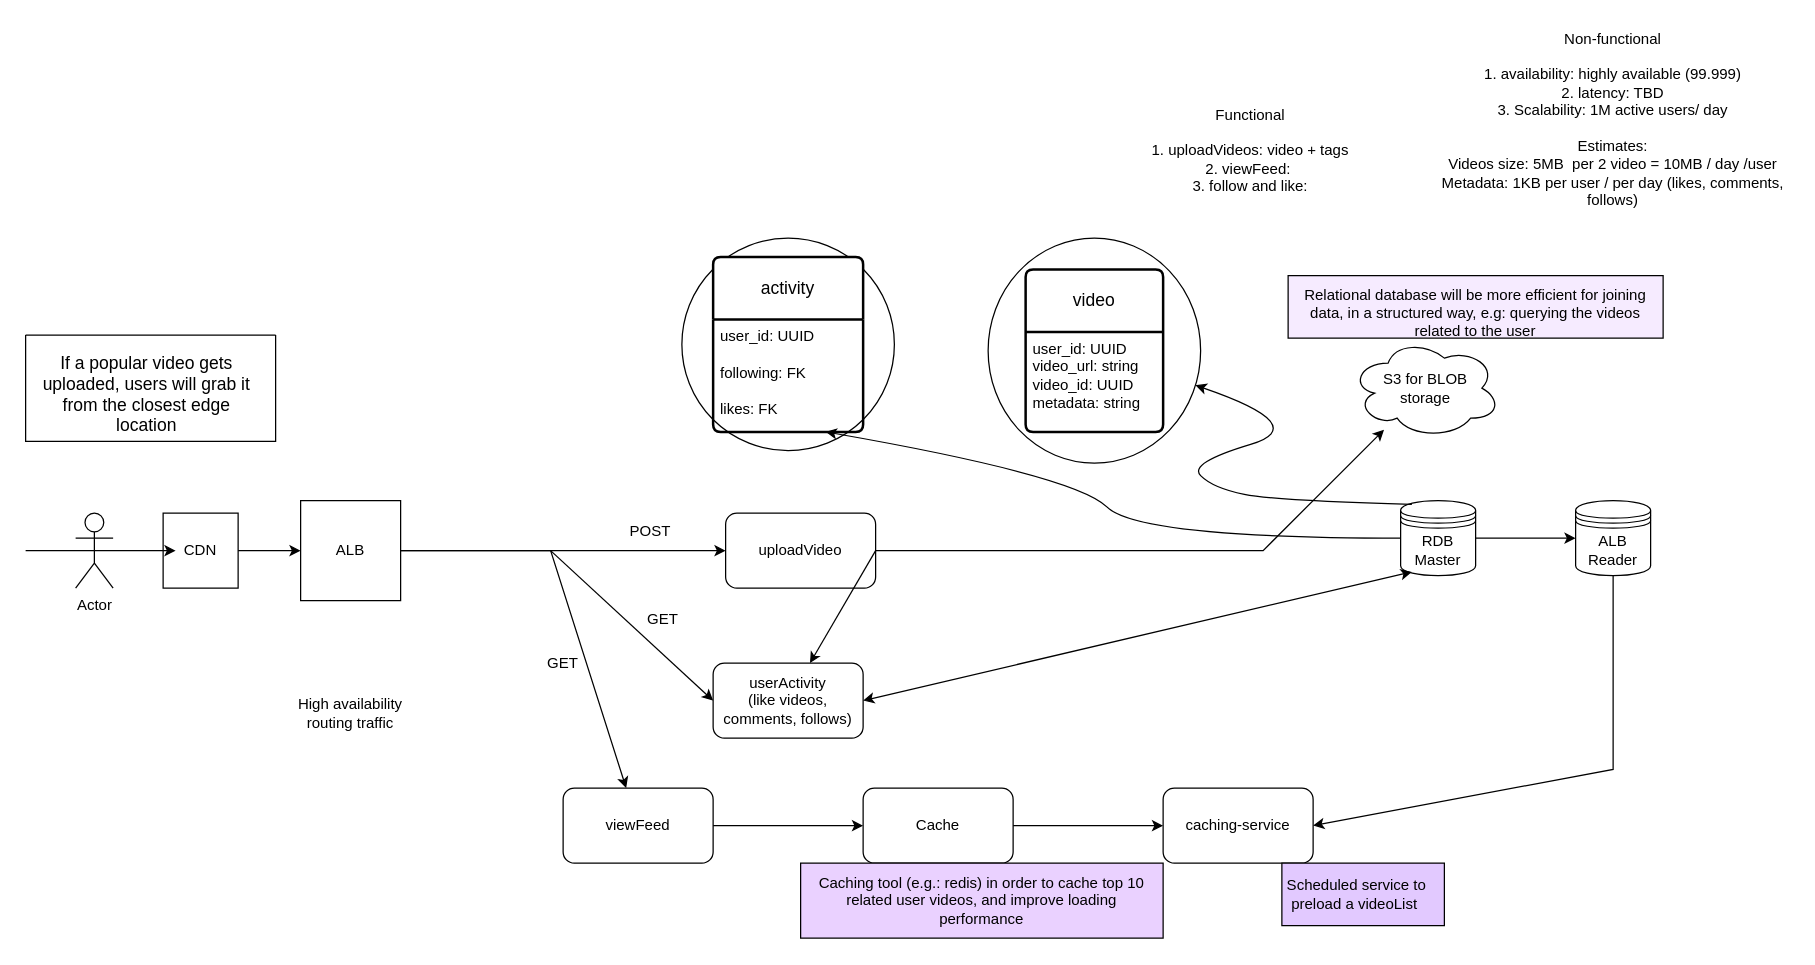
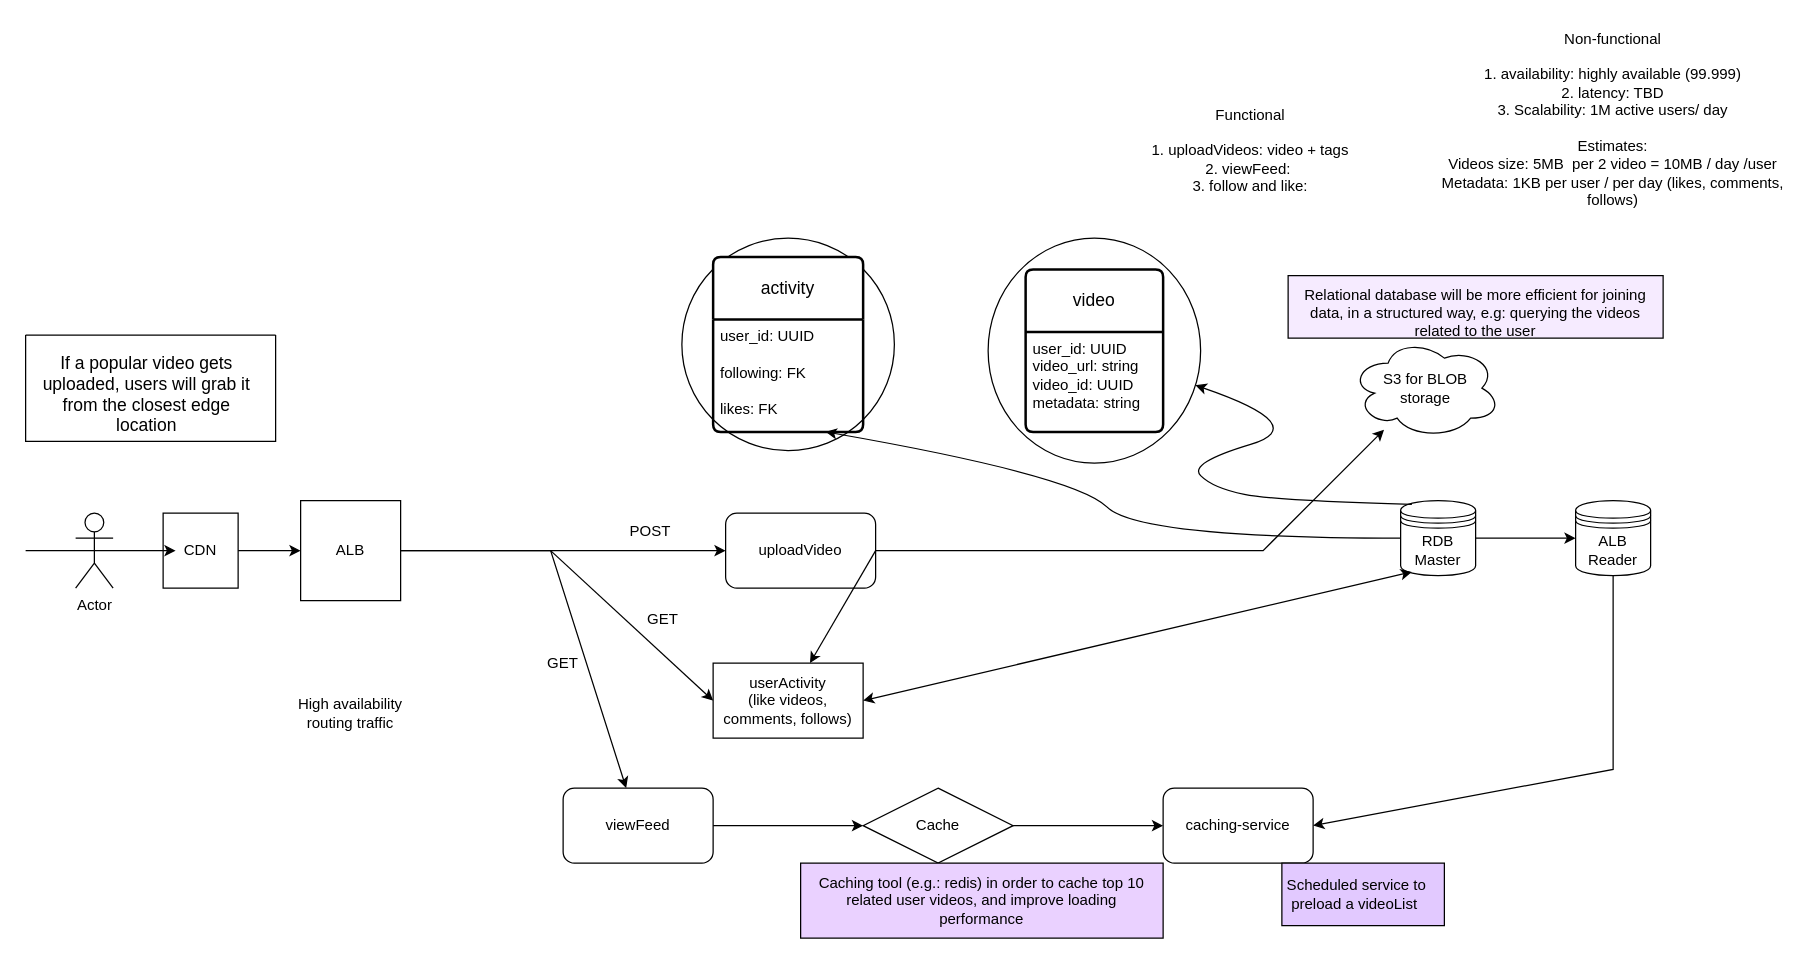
(788, 701) -> (788, 701)
(938, 826) -> (938, 826)
